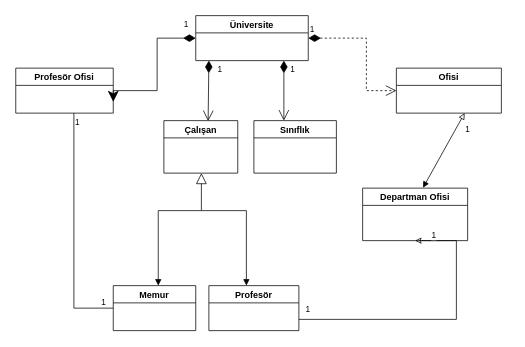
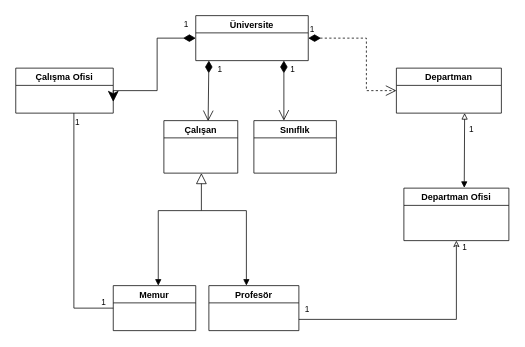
(64, 77) -> (64, 77)
(449, 77) -> (449, 77)
(415, 214) -> (456, 214)
